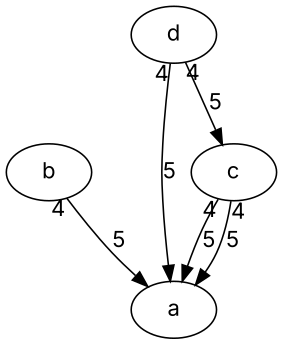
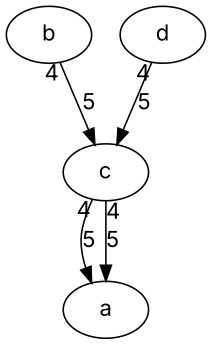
(162, 164) -> none
(99, 239) -> (74, 96)
